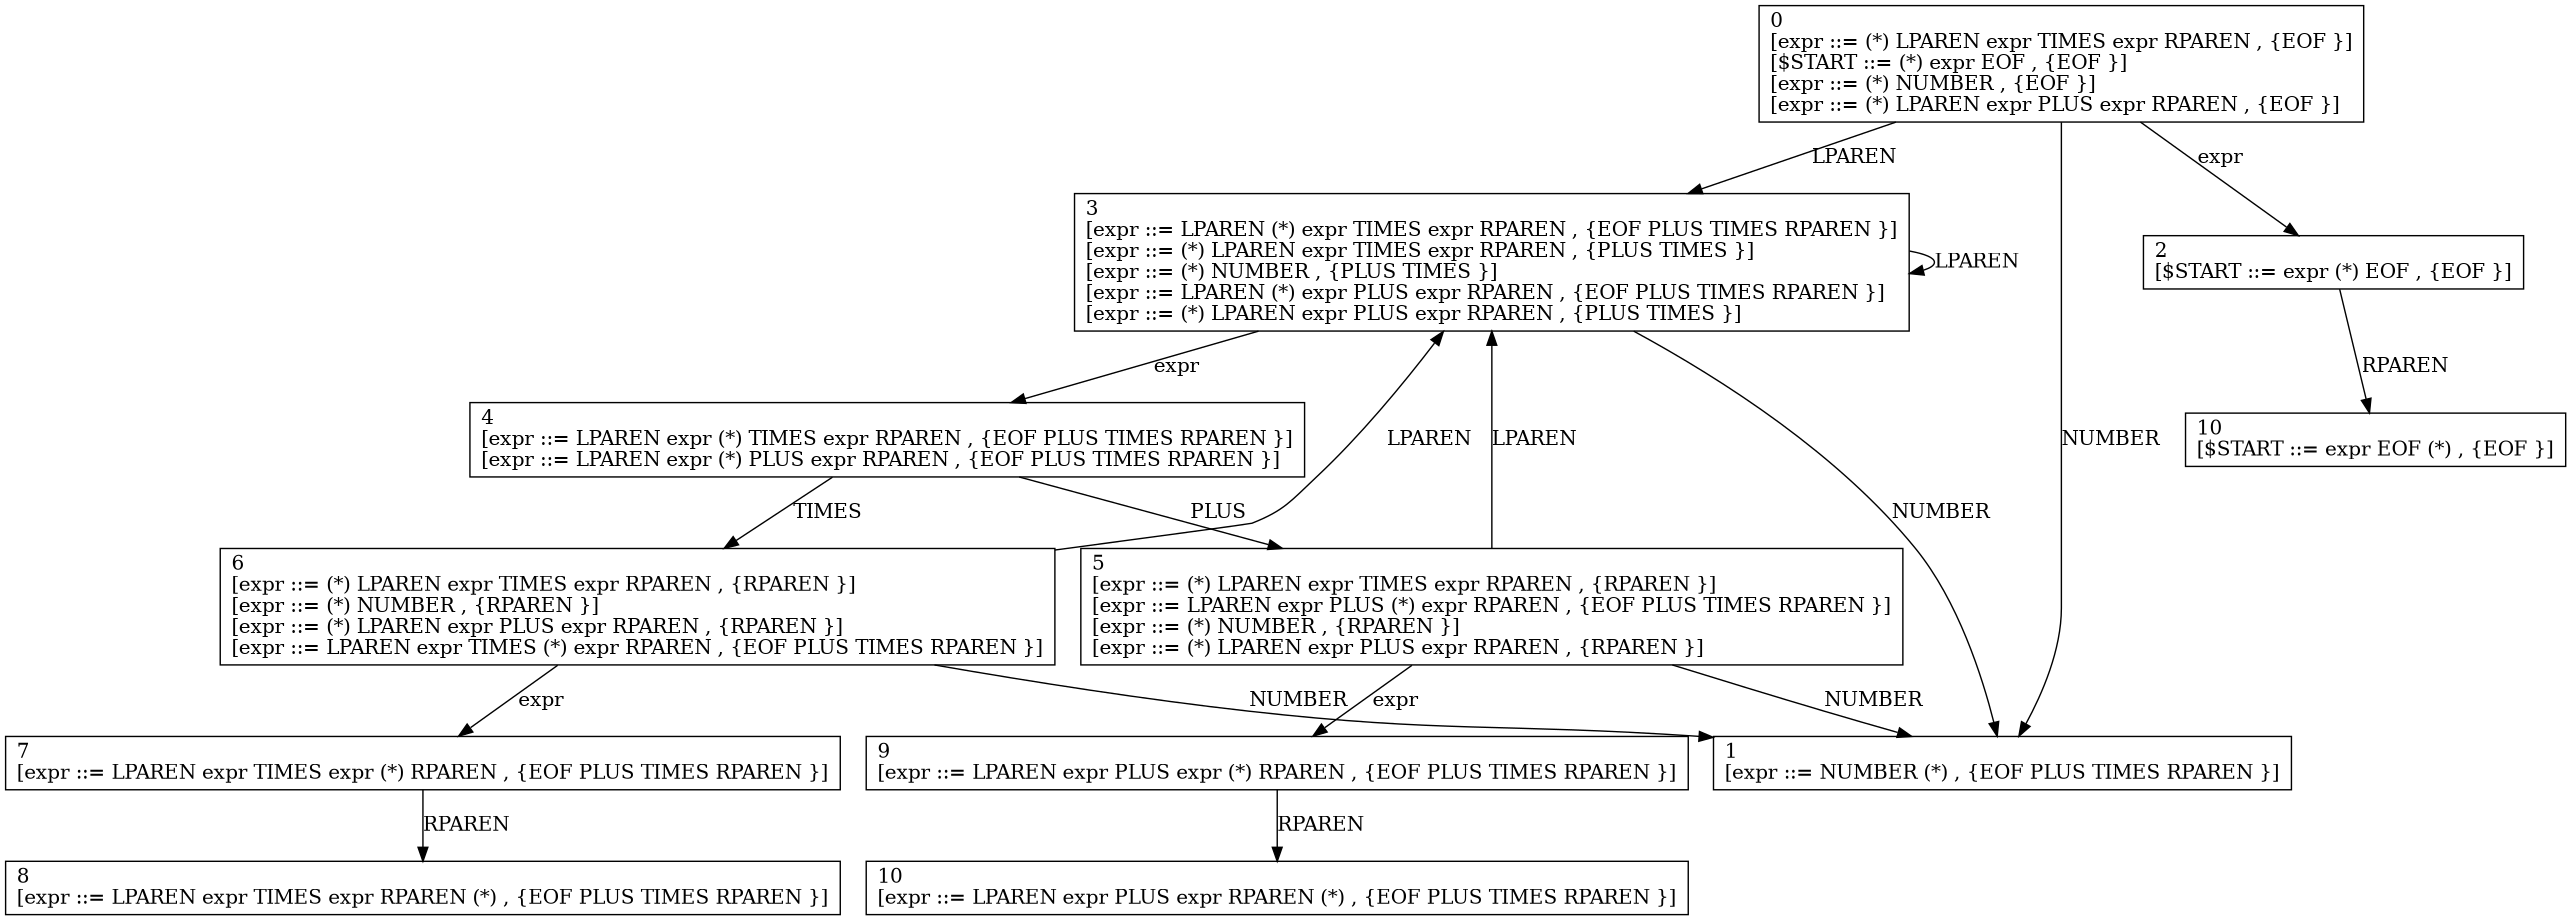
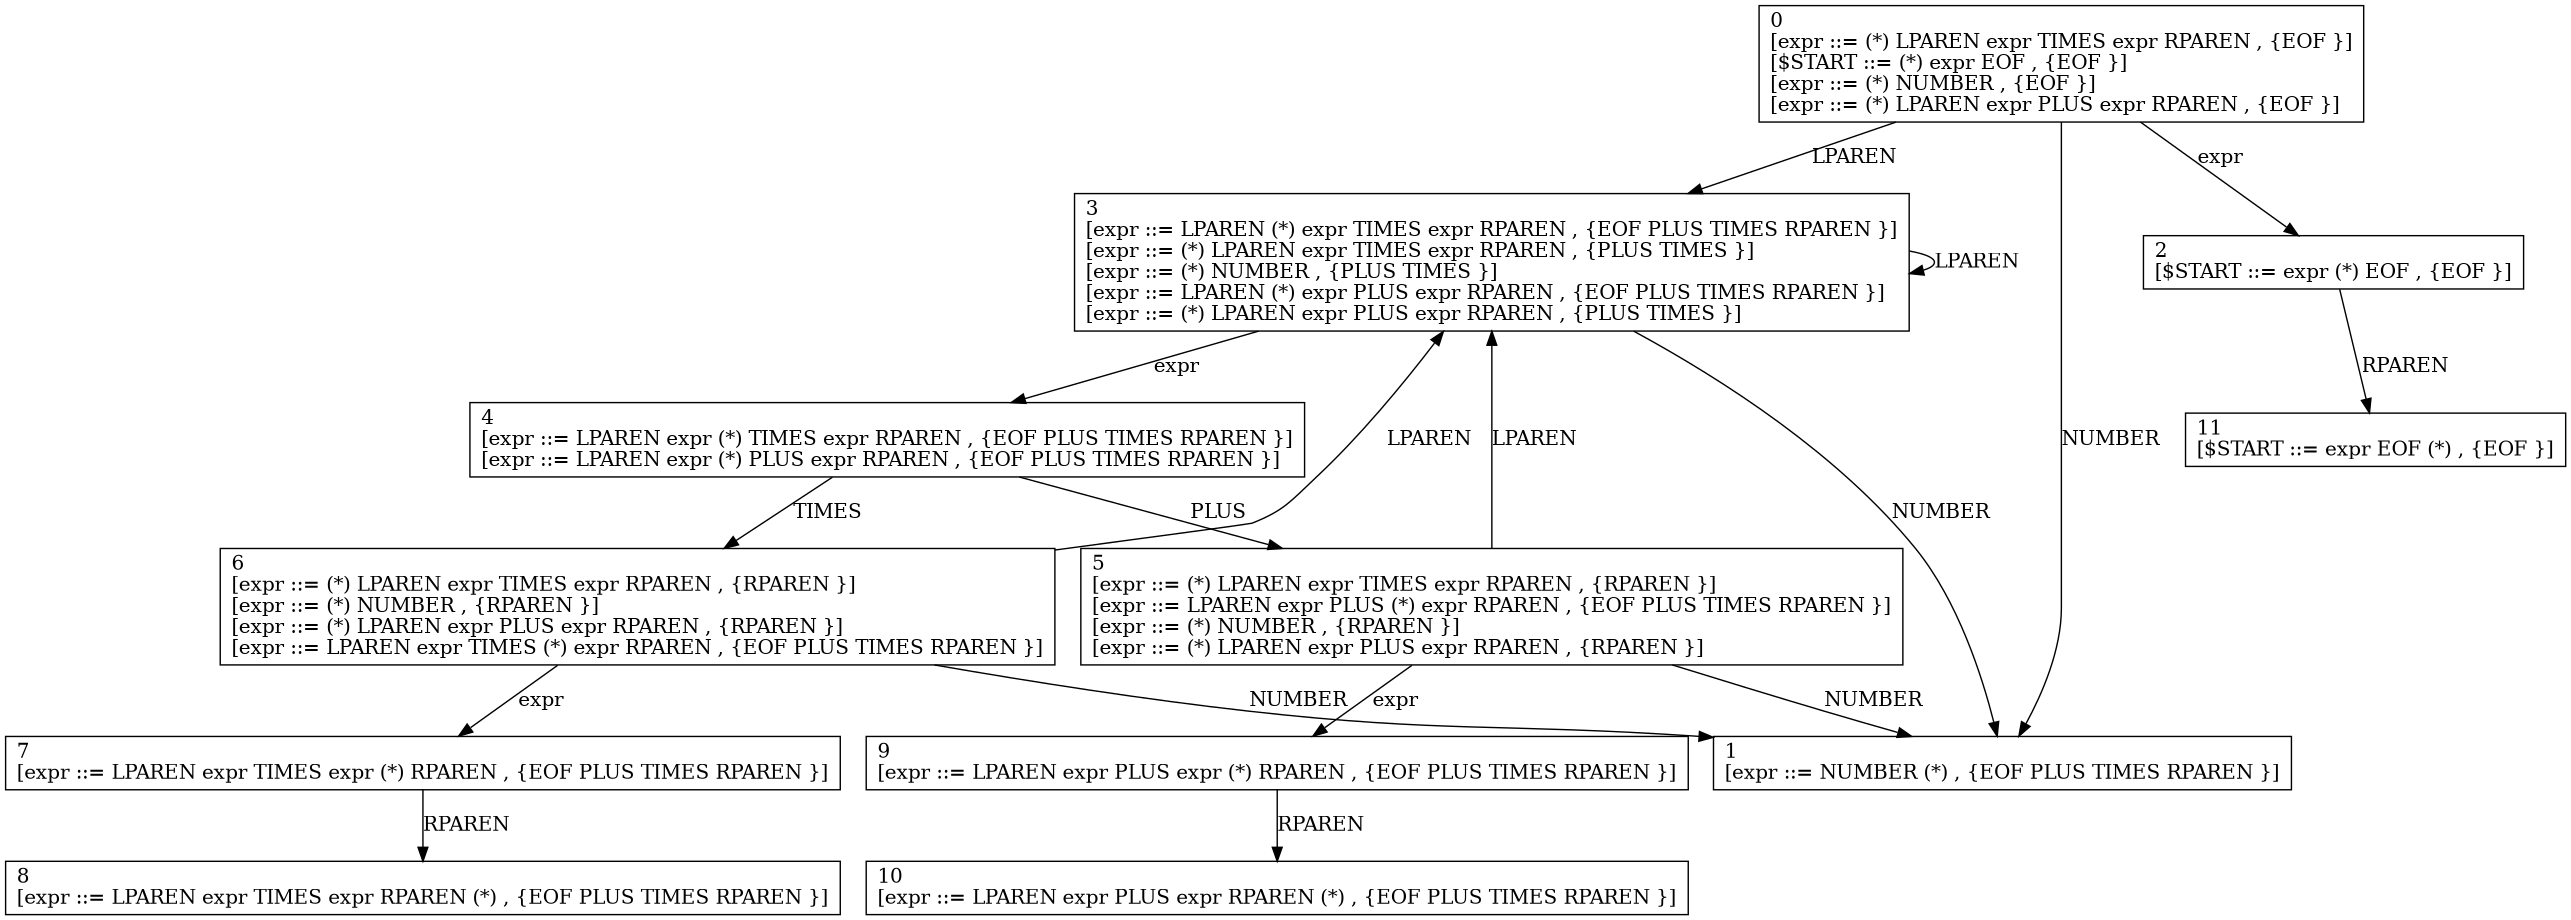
(2376, 440) -> (2376, 440)
